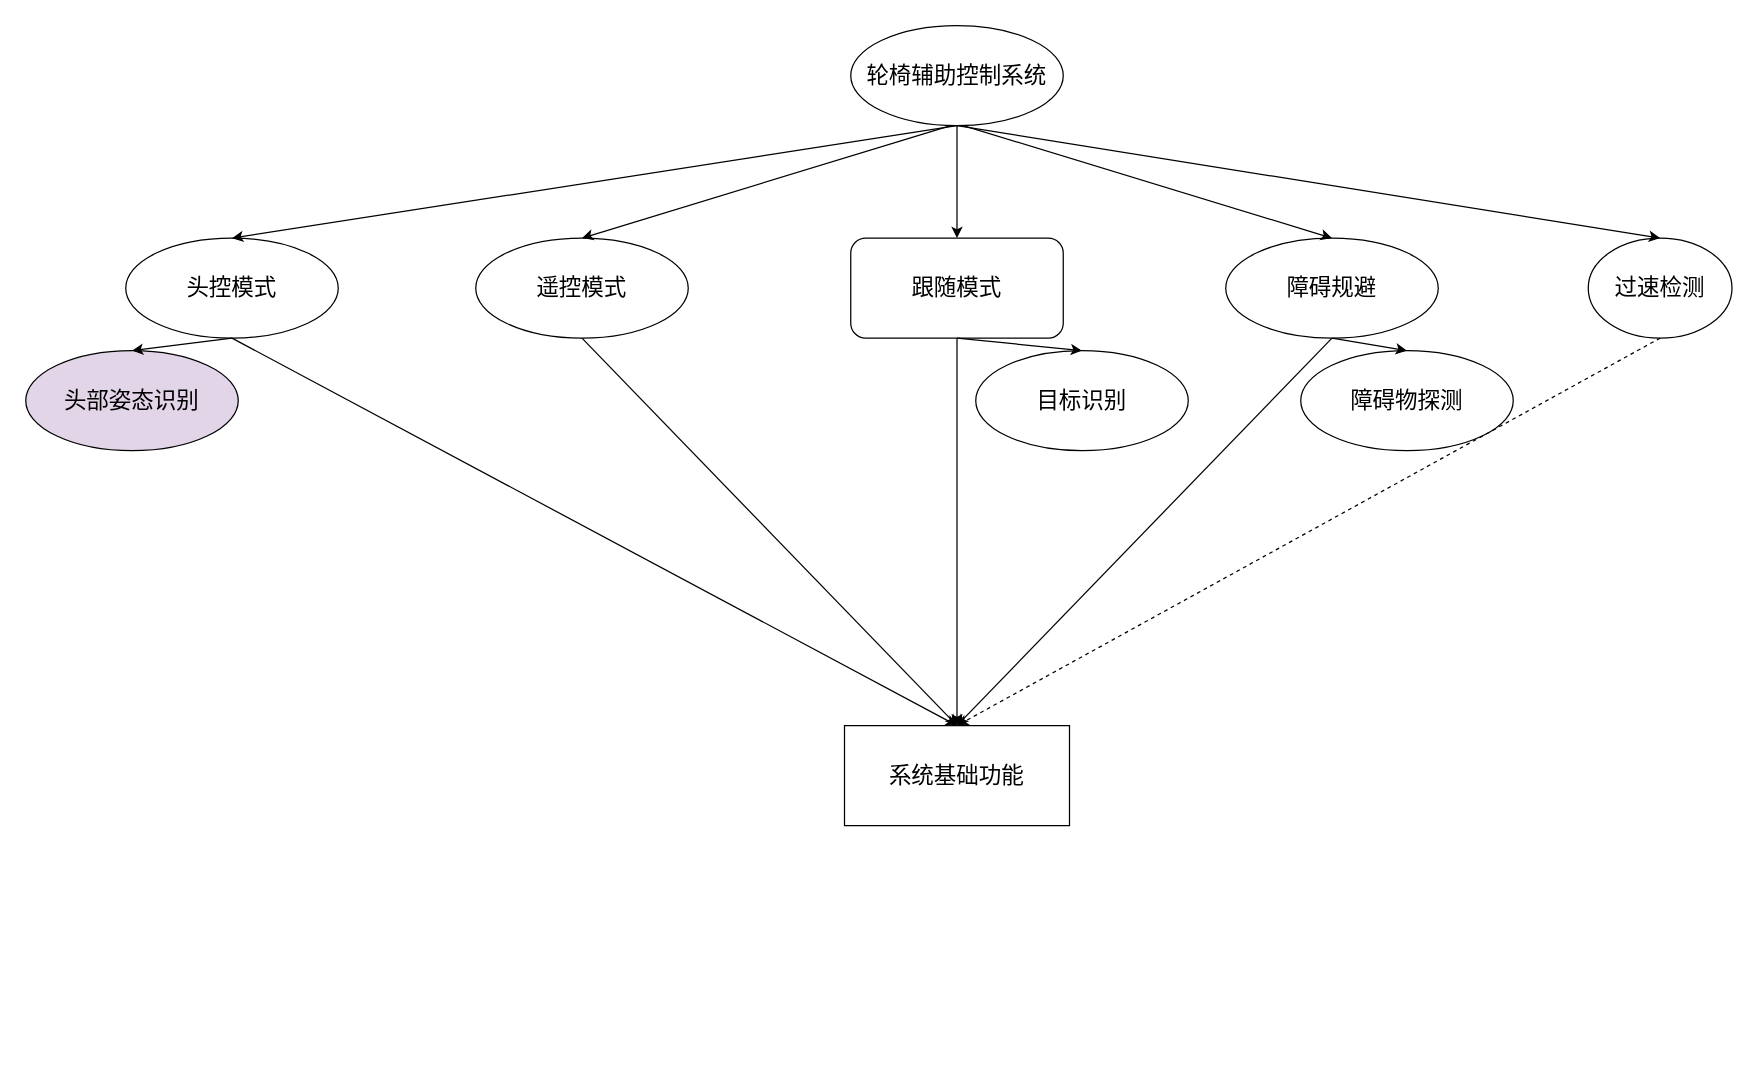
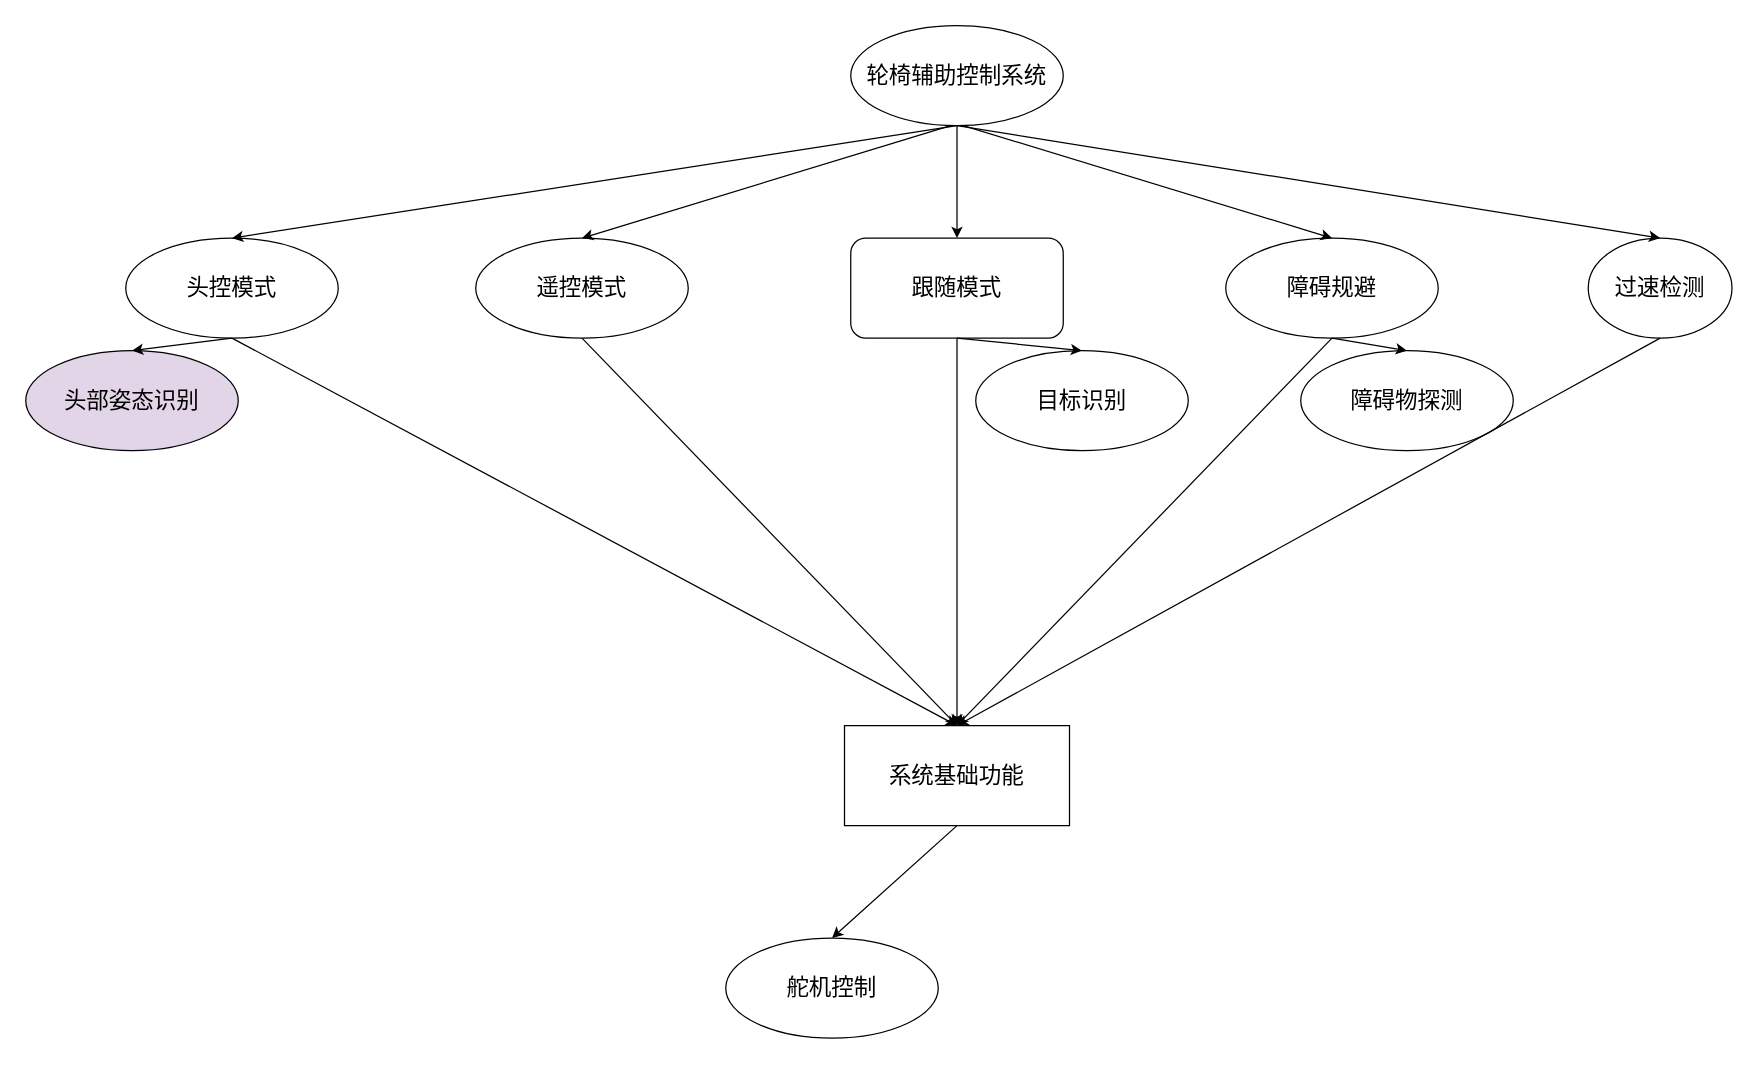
(1225, 578) -> (1225, 578)
none -> (897, 879)
none -> (832, 988)
